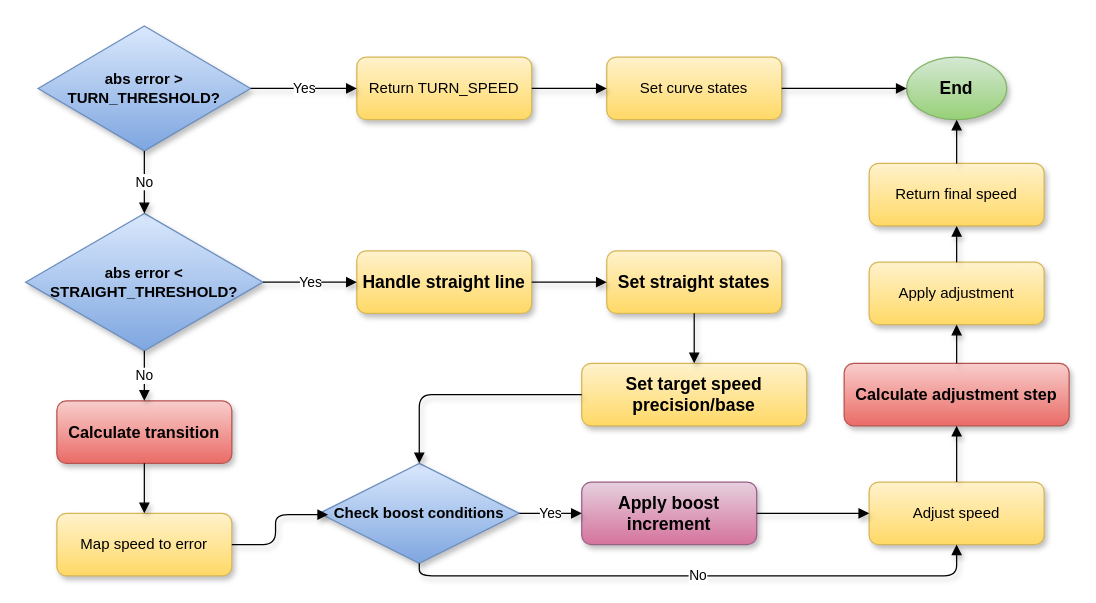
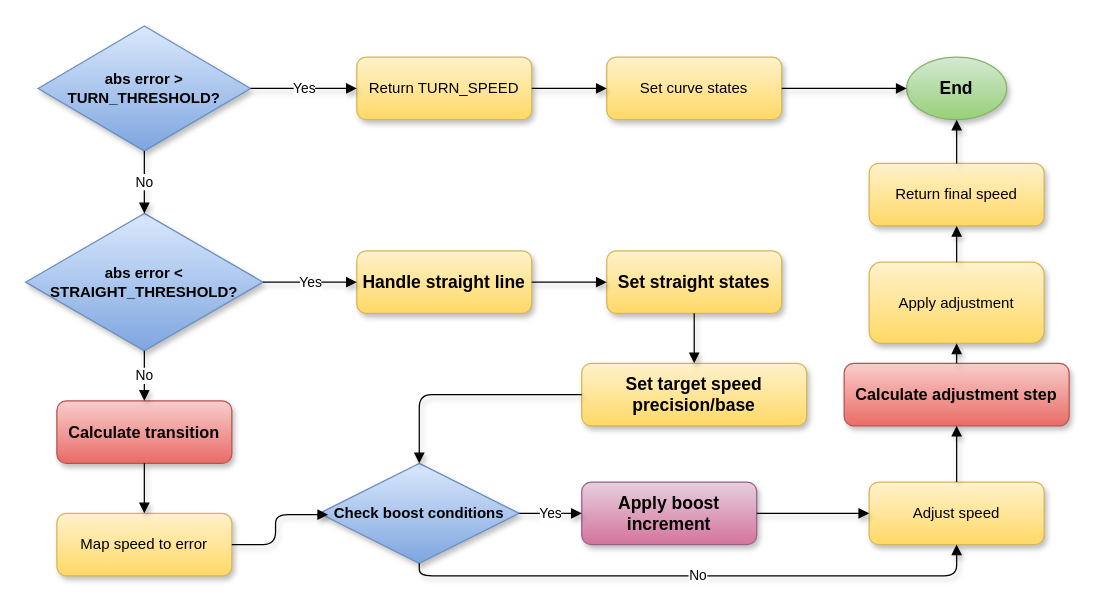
(957, 293) -> (957, 303)
